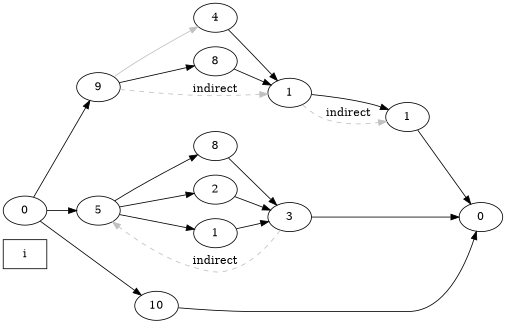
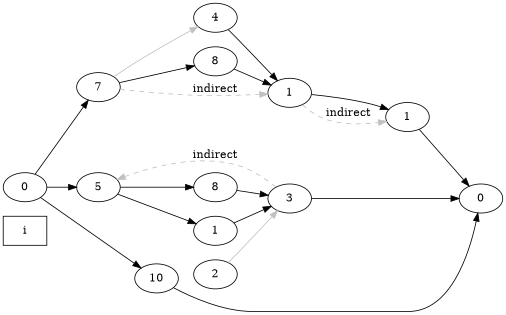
(98, 87) -> (98, 87)
(153, 201) -> none
(249, 202) -> (250, 240)
